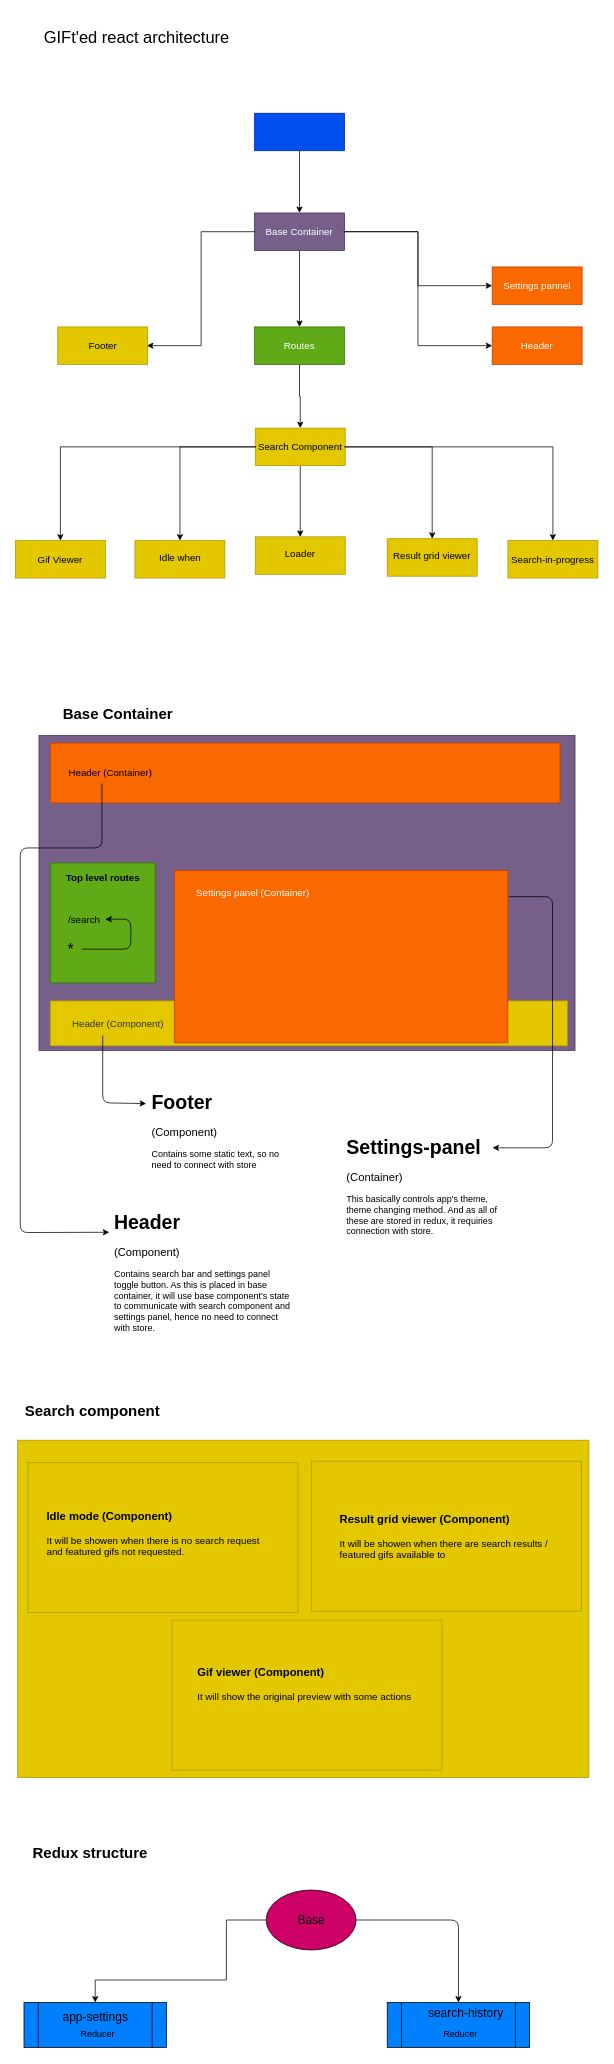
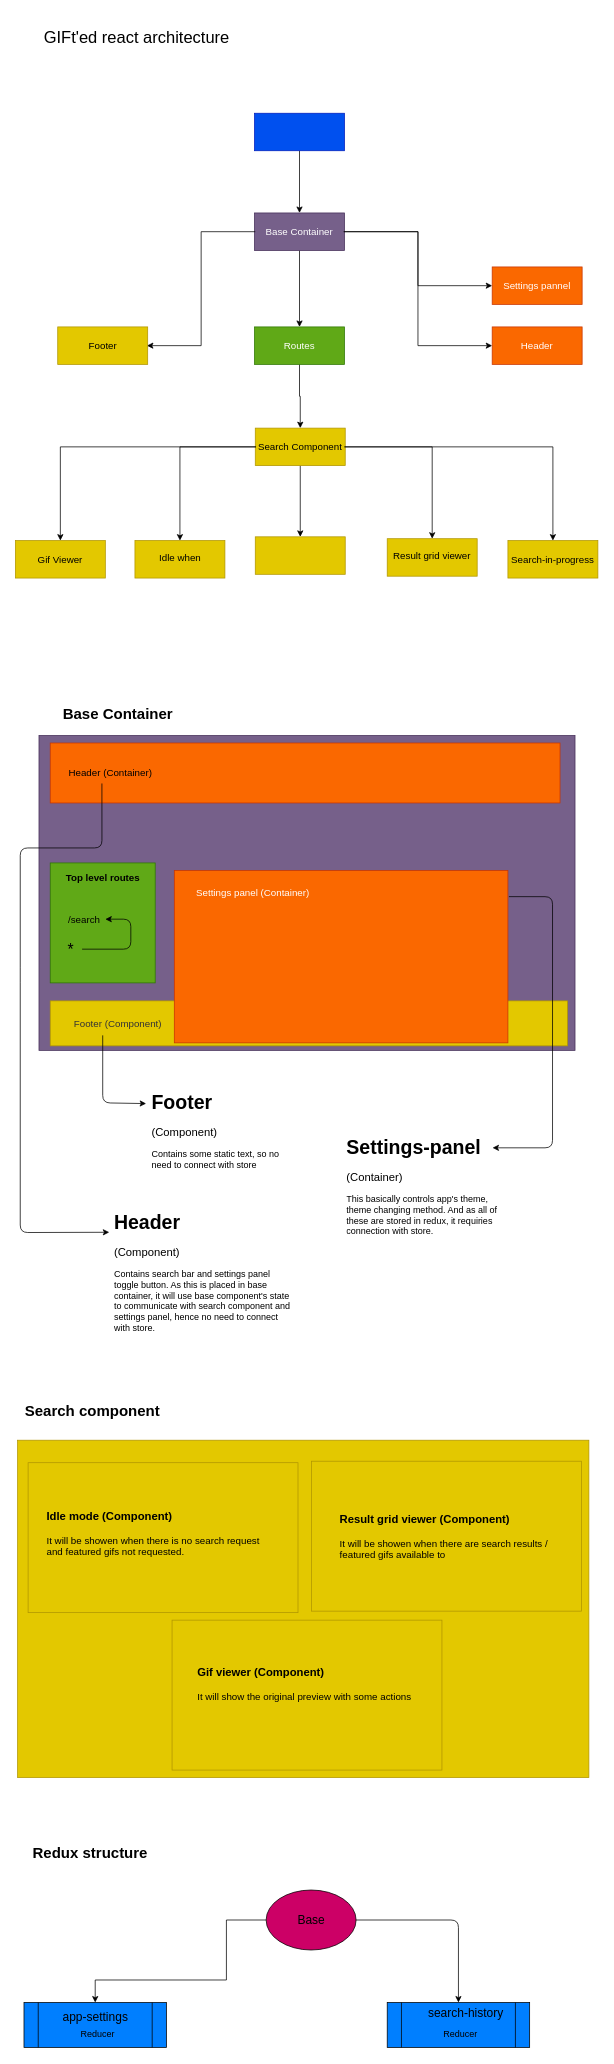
(300, 554) -> none
(118, 1023) -> (118, 1023)
